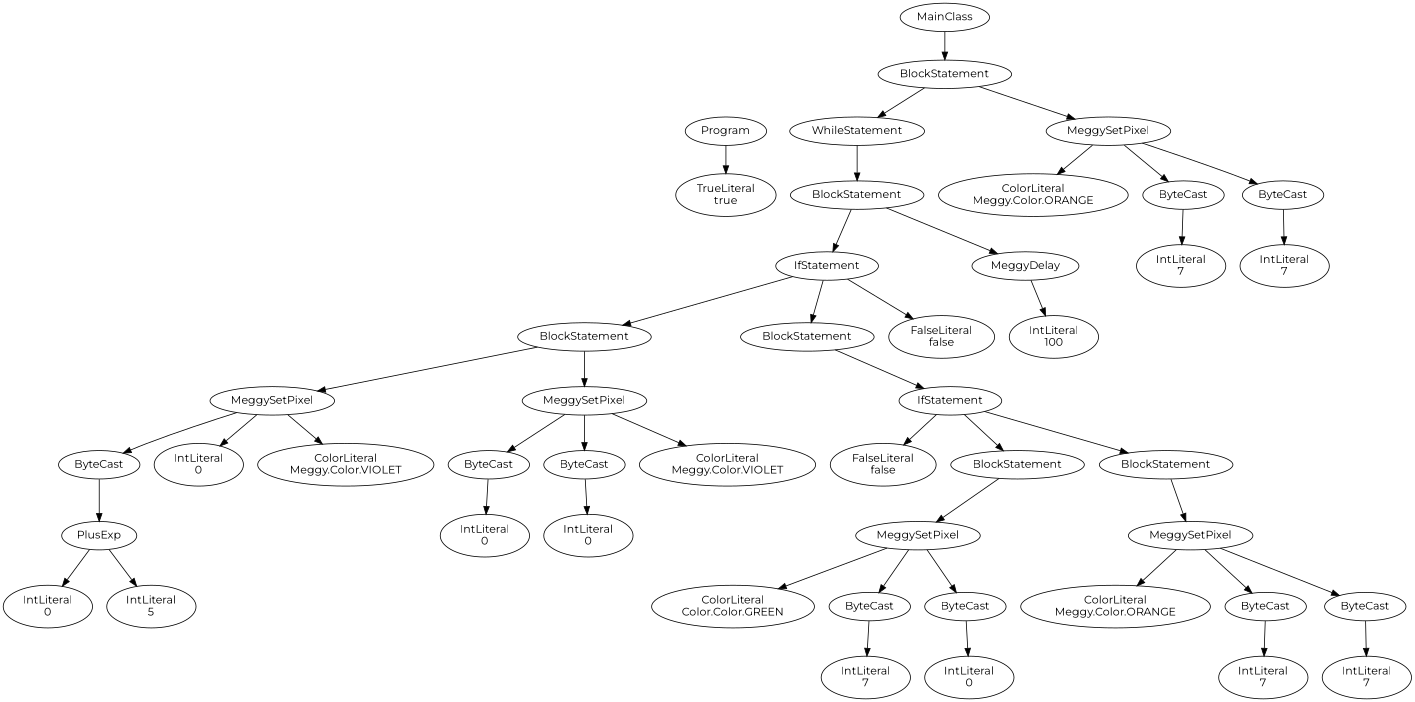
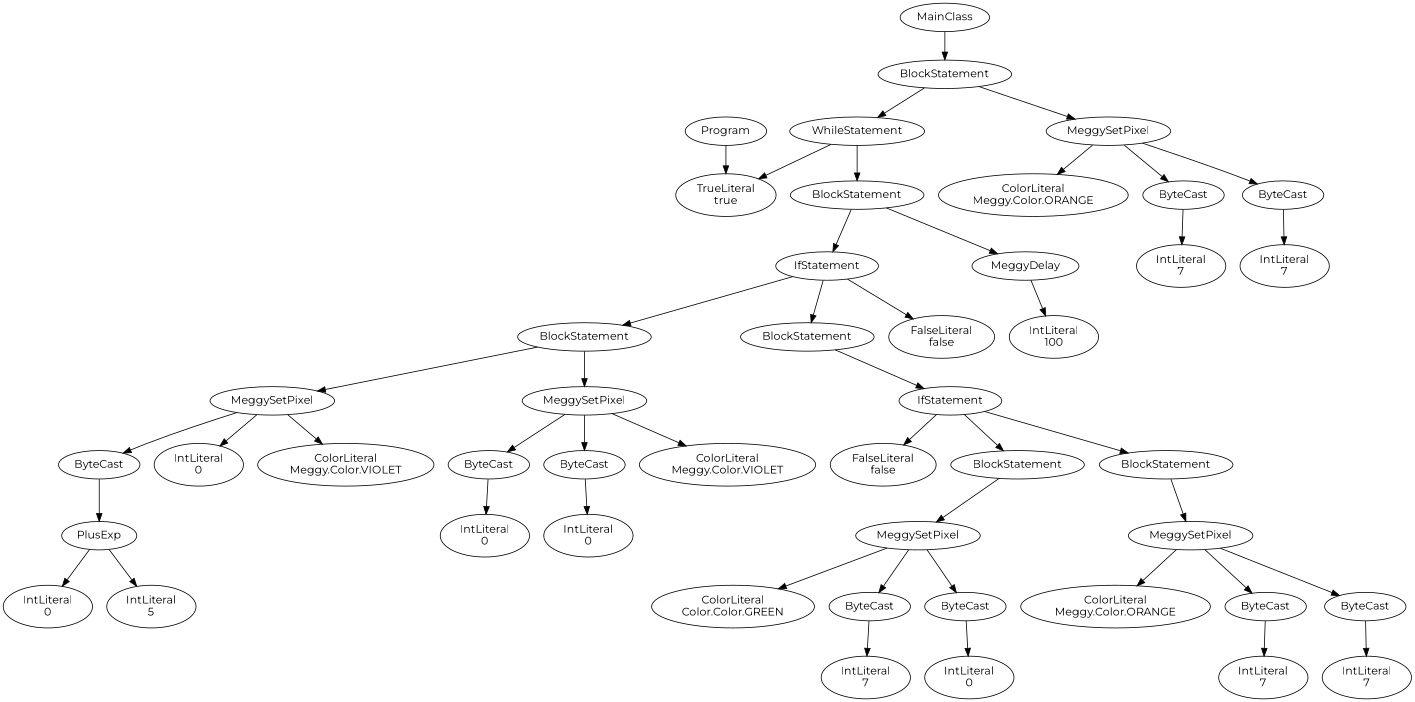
none -> (798, 160)
